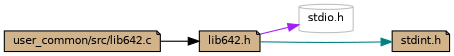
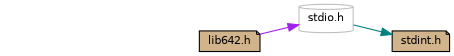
(82, 41) -> none
(321, 42) -> (367, 28)
